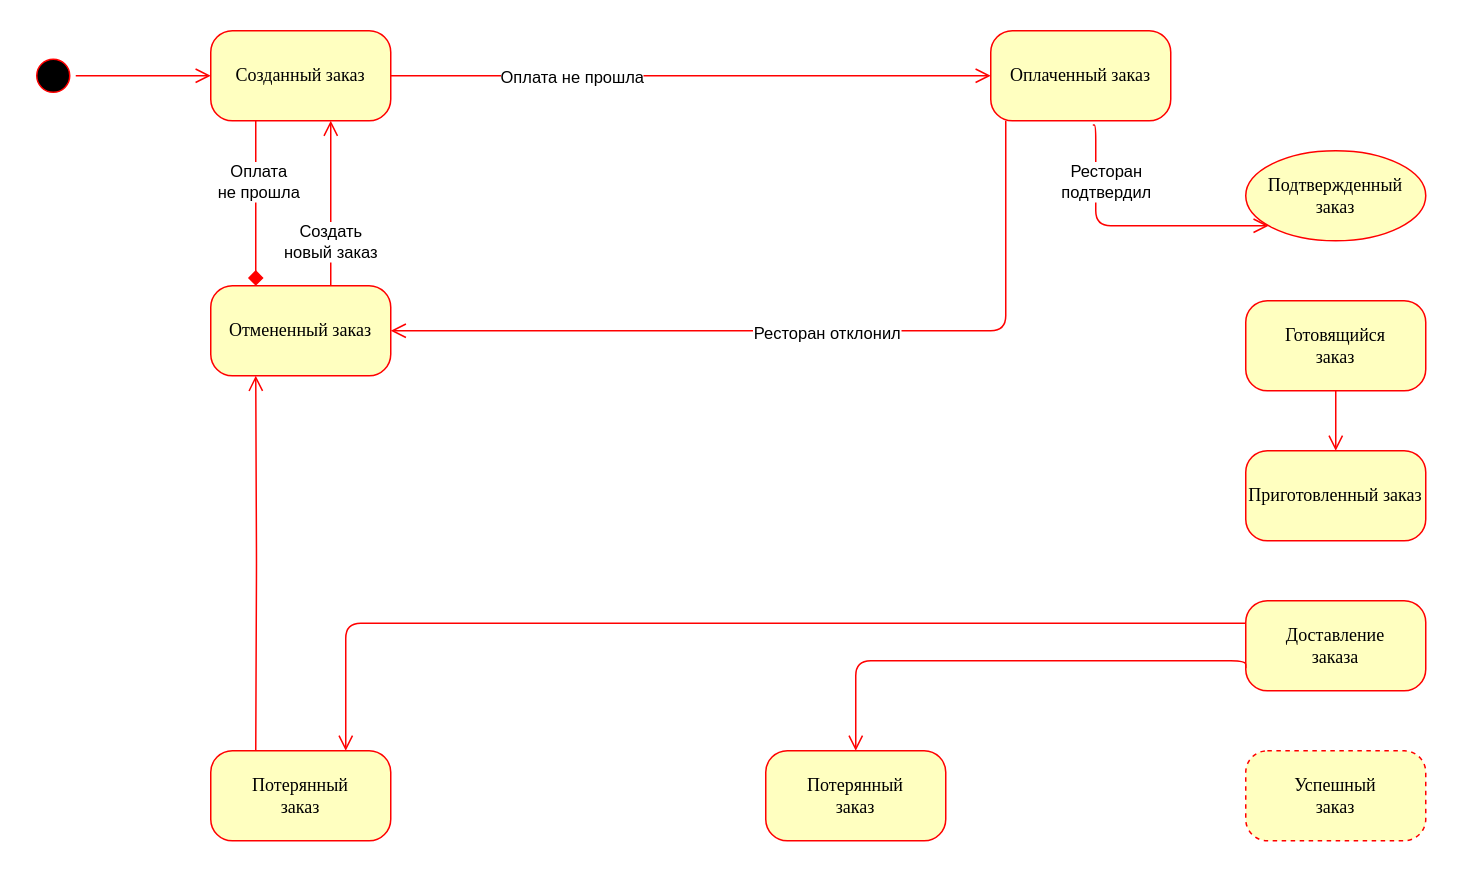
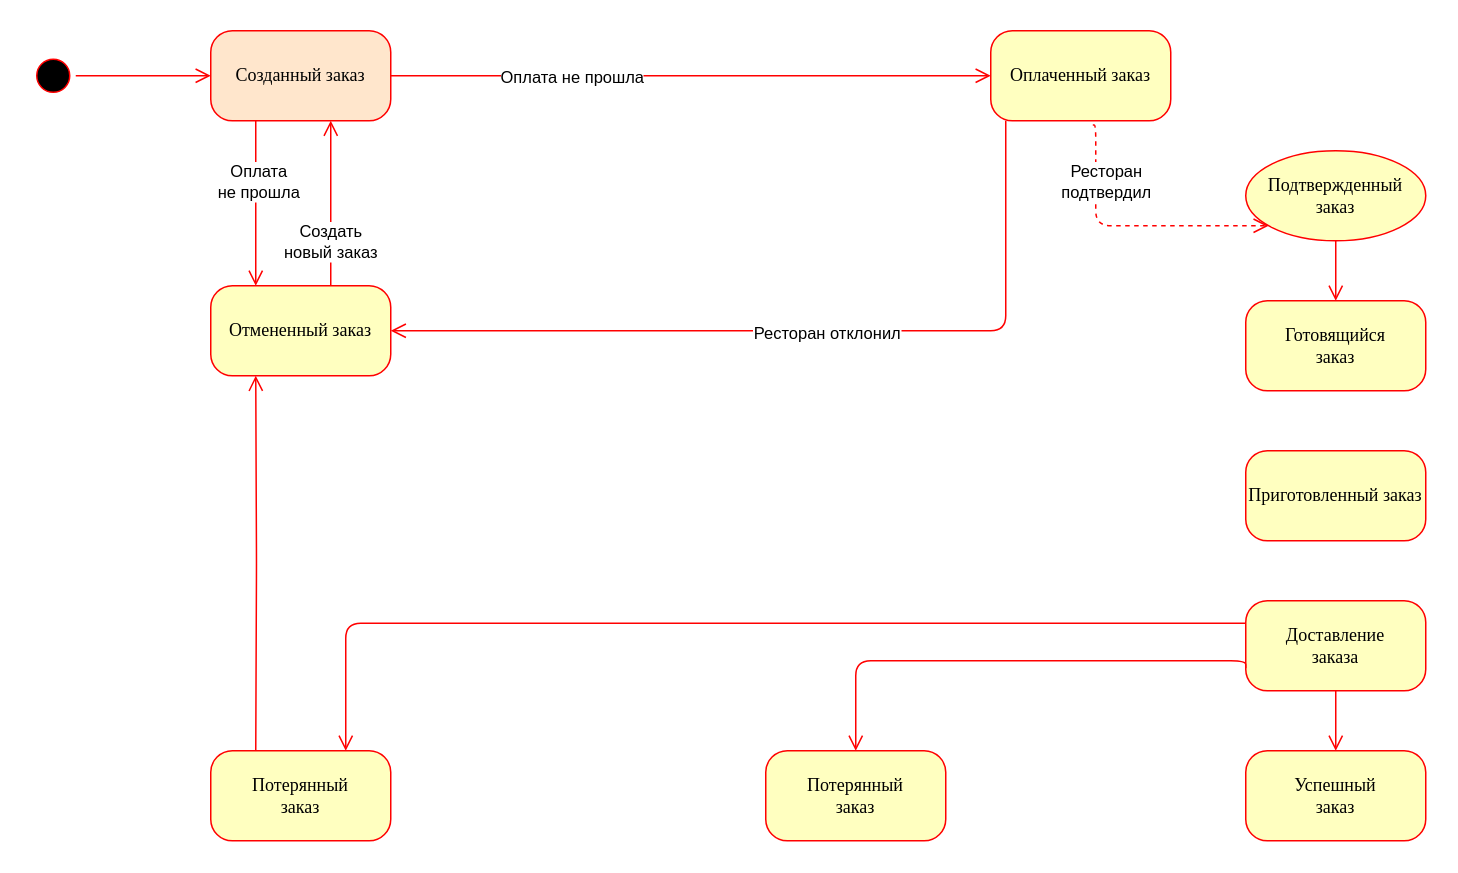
(301, 76) -> (301, 76)
(1171, 226) -> (1171, 226)
none -> (1336, 269)
(256, 270) -> (256, 275)
(1336, 419) -> none
none -> (1336, 719)
(1336, 796) -> (1336, 796)
